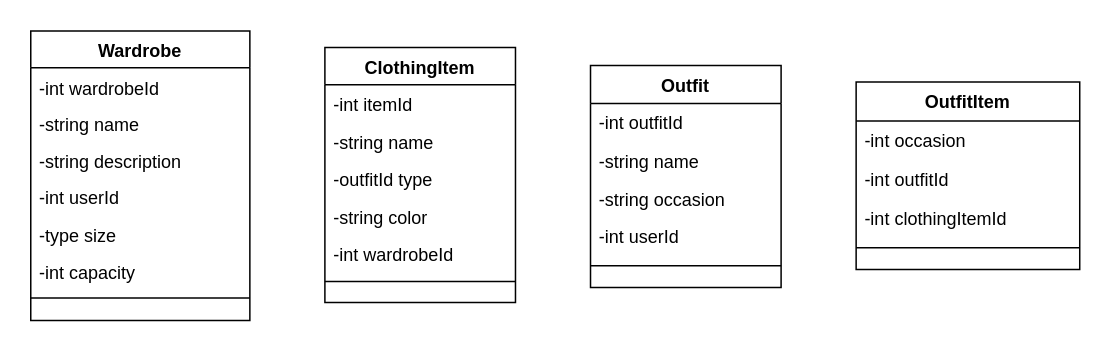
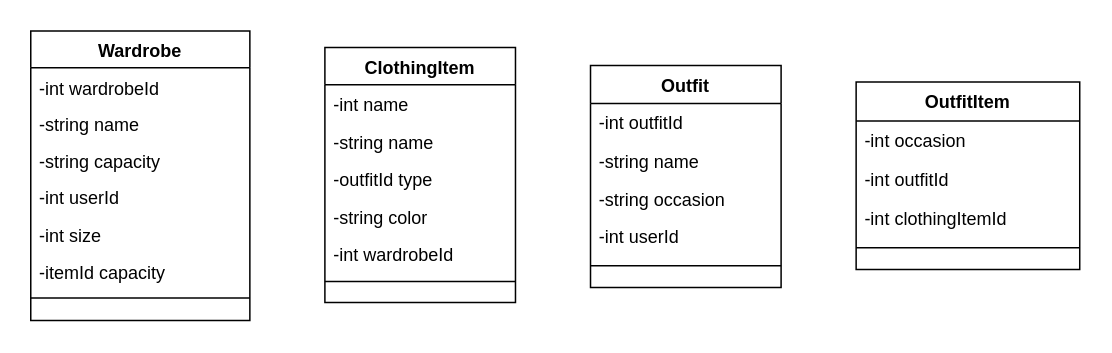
(381, 105) -> (374, 105)
(125, 162) -> (113, 162)
(85, 236) -> (77, 236)
(98, 273) -> (113, 273)
